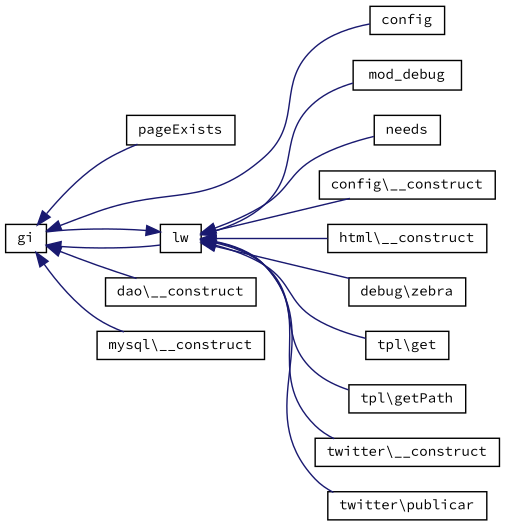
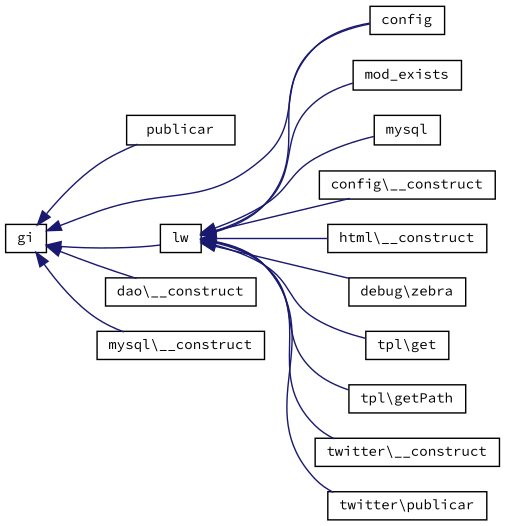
(407, 75) -> (407, 75)
(181, 130) -> (181, 130)
(407, 130) -> (407, 130)
(96, 229) -> (289, 124)
